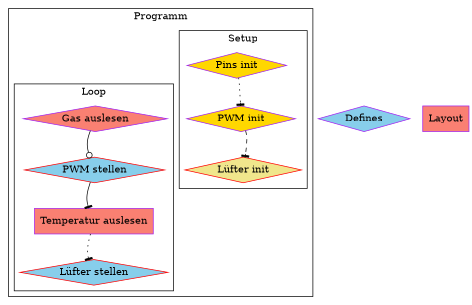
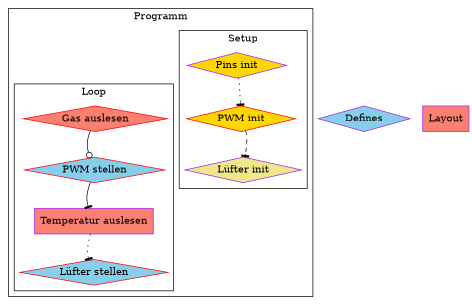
(95, 119) -> (95, 119)
(241, 119) -> (241, 119)
(243, 170) -> (243, 170)
